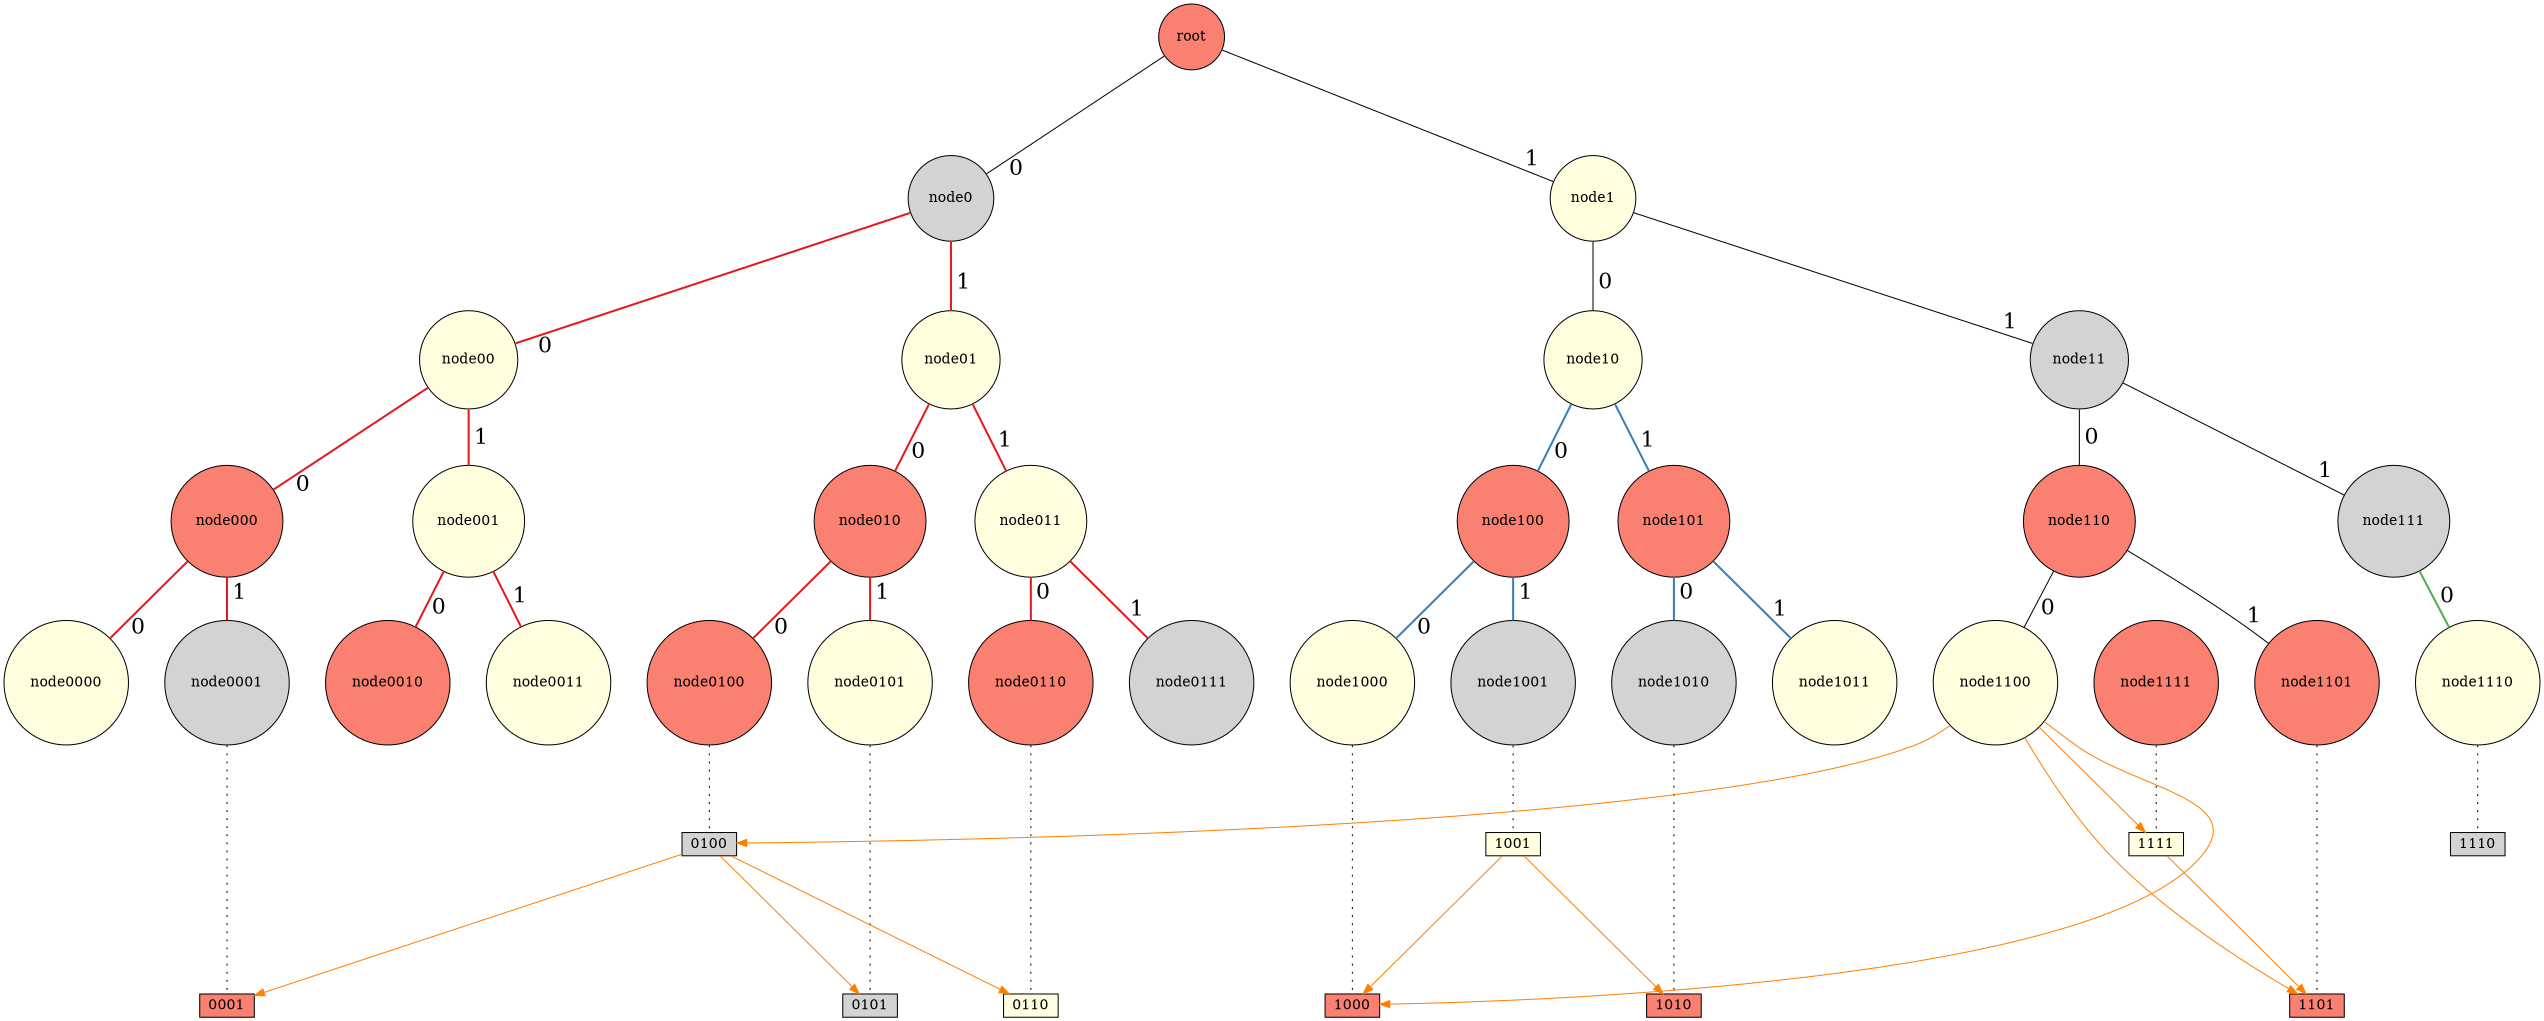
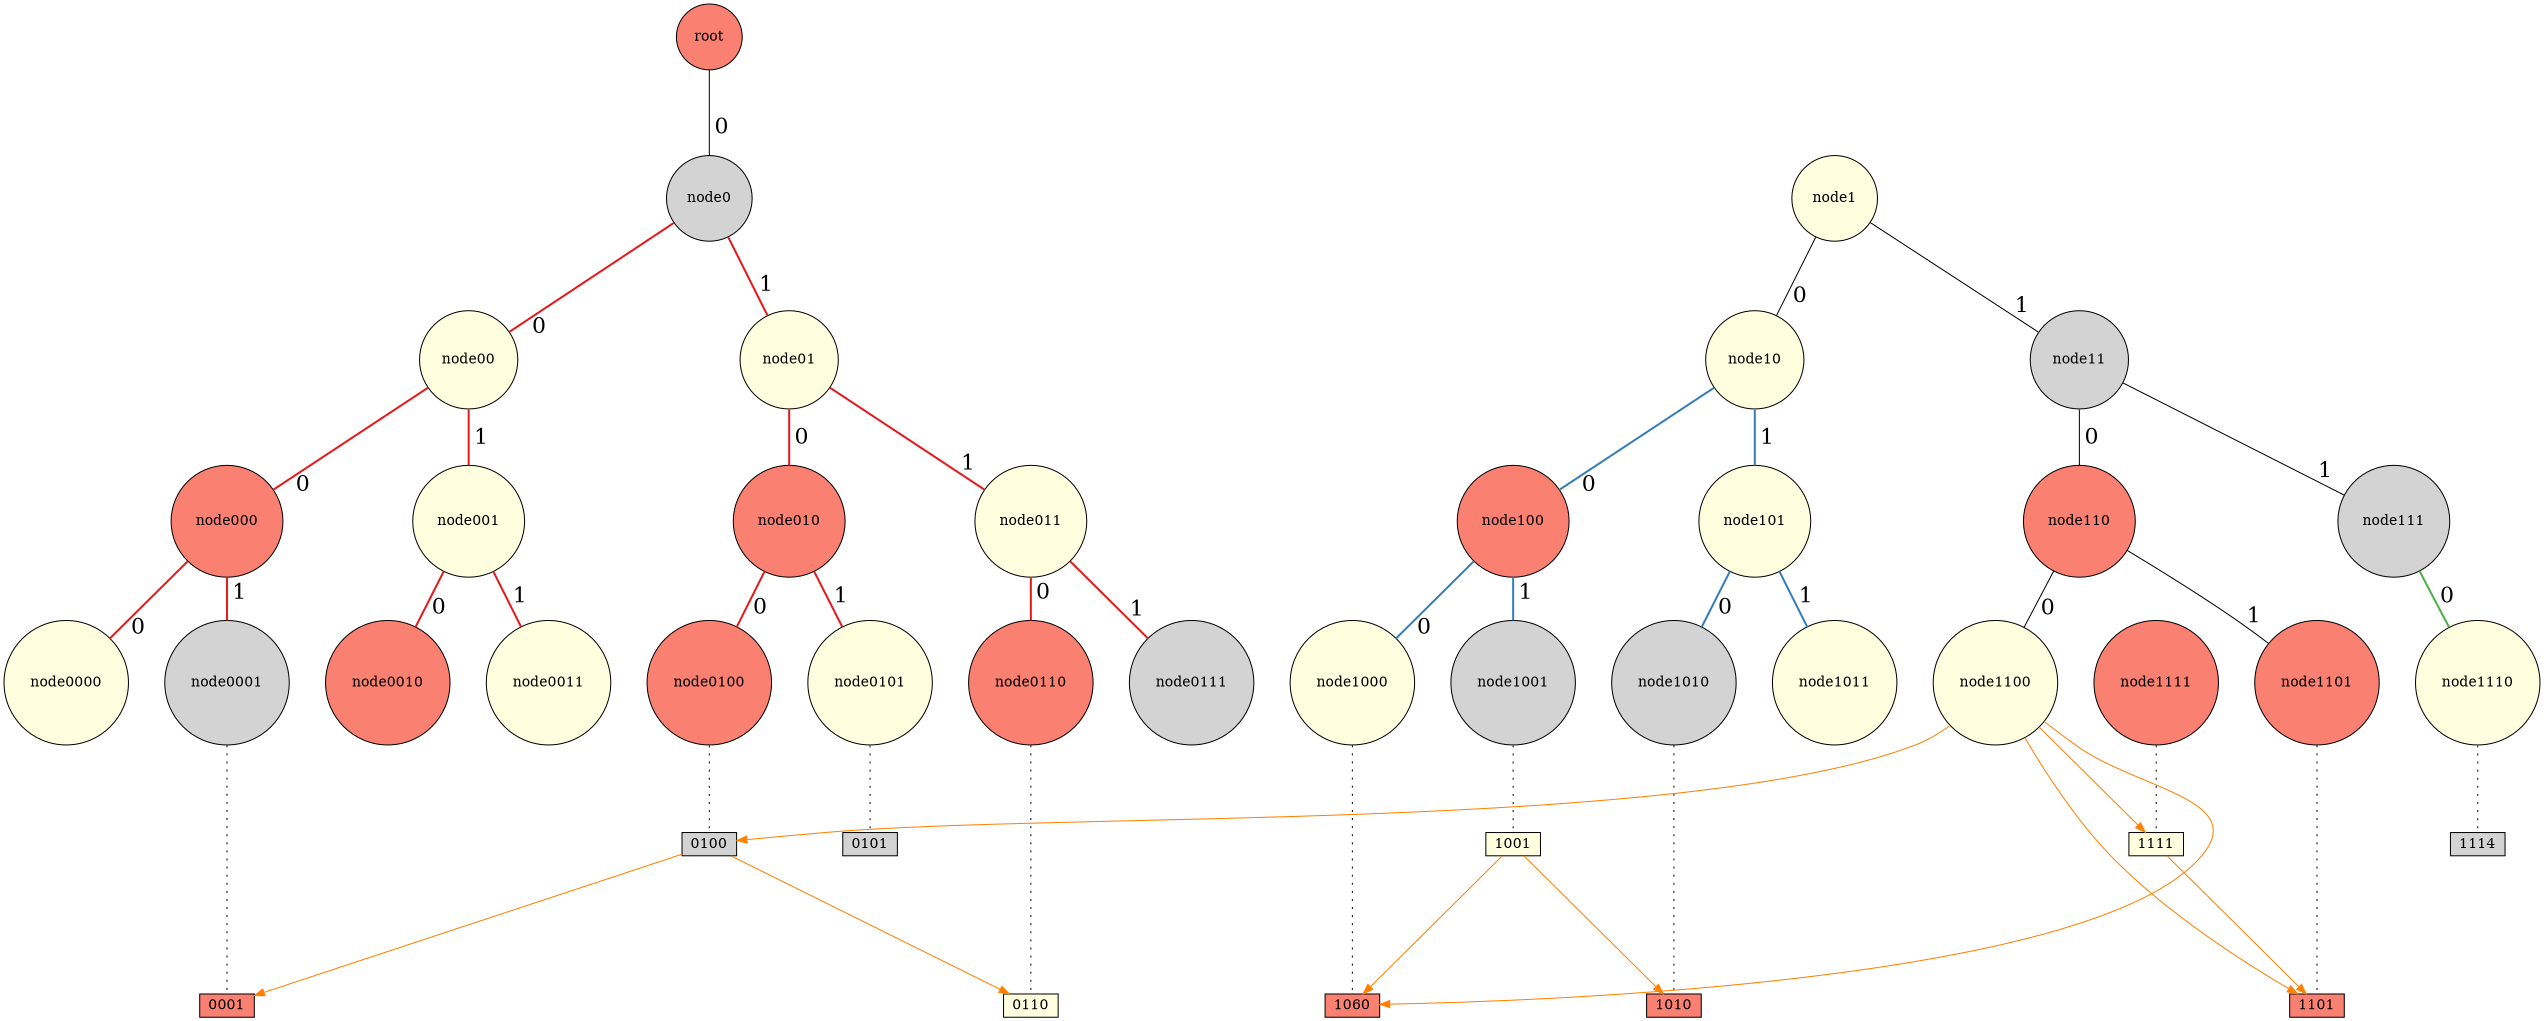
(1388, 116) -> none
(1674, 521) -> (1755, 521)
(2478, 844) -> (2478, 844)
(786, 921) -> none
(1352, 1006) -> (1352, 1006)
